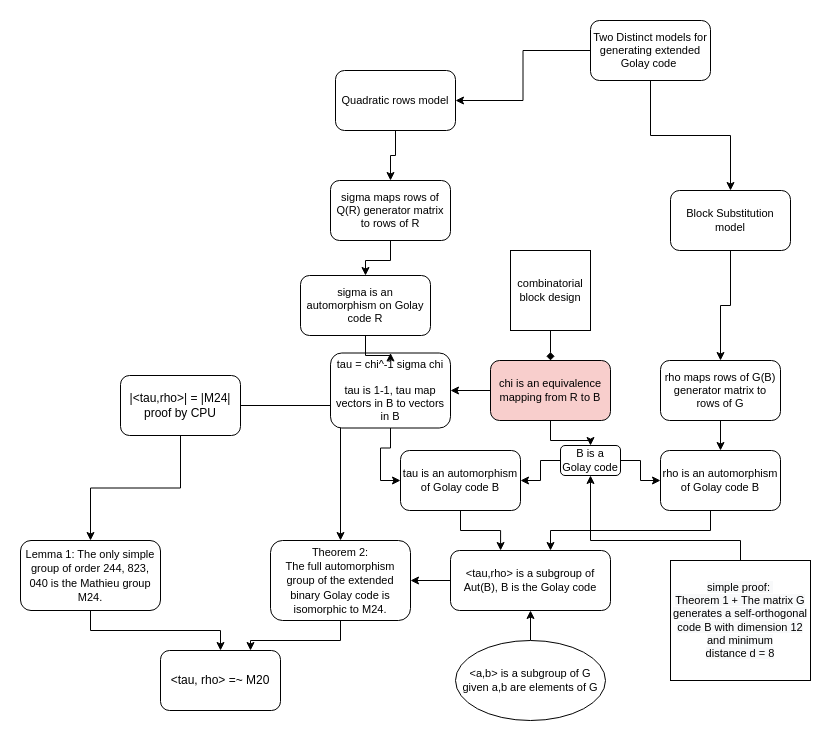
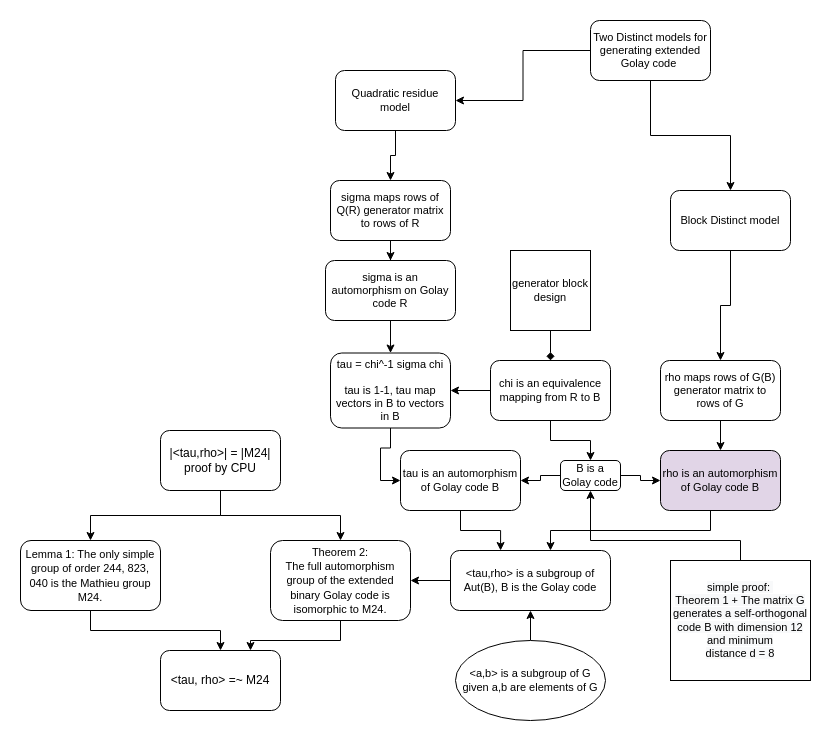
(396, 101) -> (396, 101)
(731, 221) -> (731, 221)
(551, 291) -> (551, 291)
(366, 306) -> (391, 291)
(551, 391) -> (551, 391)
(181, 406) -> (221, 461)
(591, 461) -> (591, 476)
(721, 481) -> (721, 481)
(221, 681) -> (221, 681)
